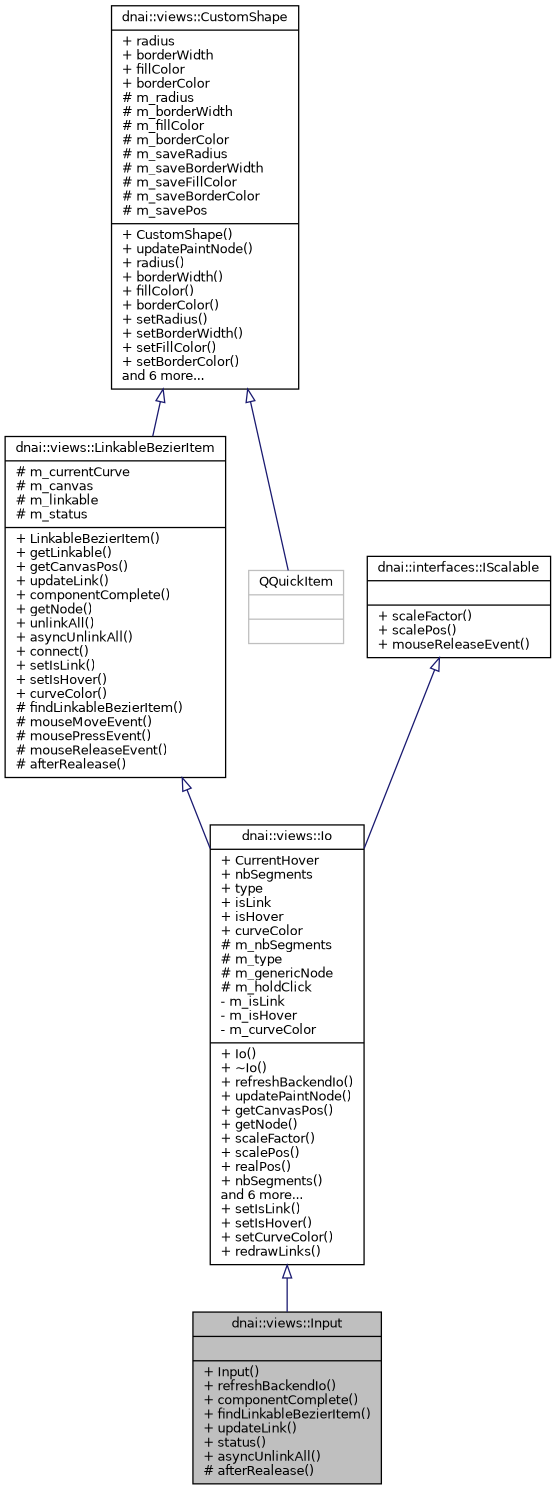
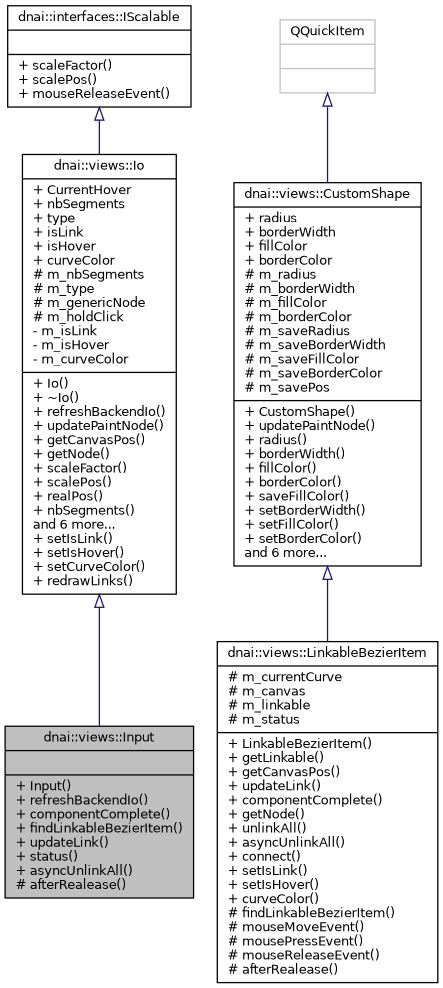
(165, 320) -> (297, 497)
(269, 486) -> (328, 144)
(199, 819) -> none
